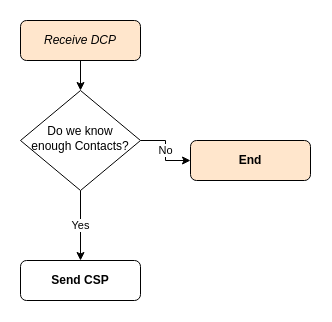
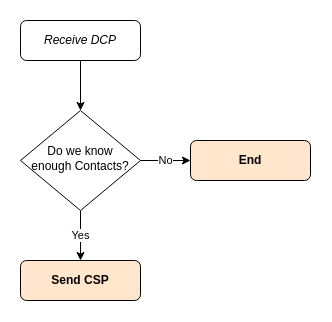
(81, 41) -> (81, 41)
(81, 141) -> (81, 161)
(81, 281) -> (81, 281)
